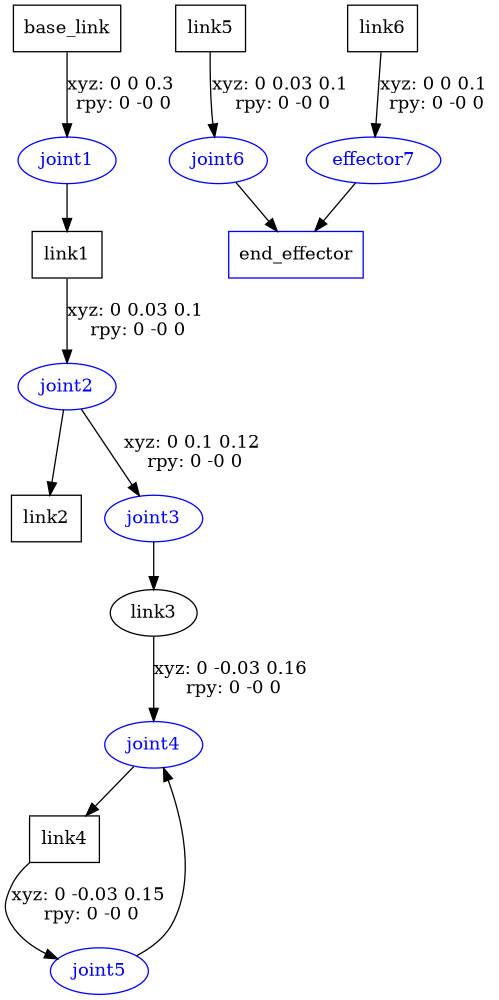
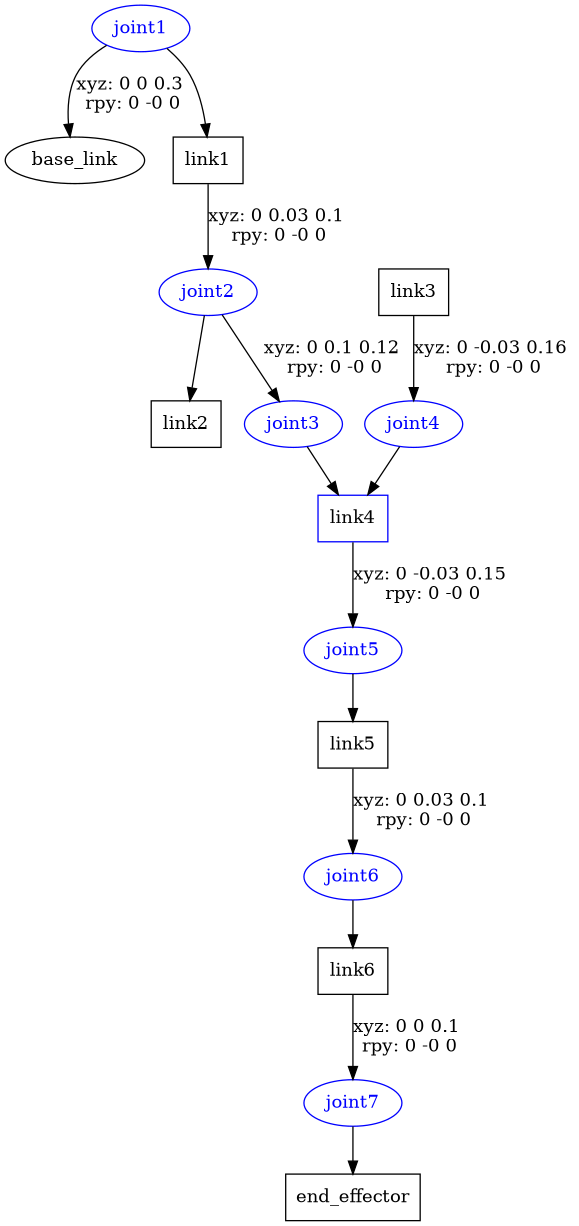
(67, 28) -> (75, 160)
(67, 88) -> (75, 78)
(374, 160) -> (353, 1103)
(252, 202) -> (353, 918)
(296, 255) -> (353, 1197)
(154, 559) -> (319, 465)
(154, 613) -> (414, 292)
(64, 839) -> (353, 519)
(185, 876) -> (353, 691)
